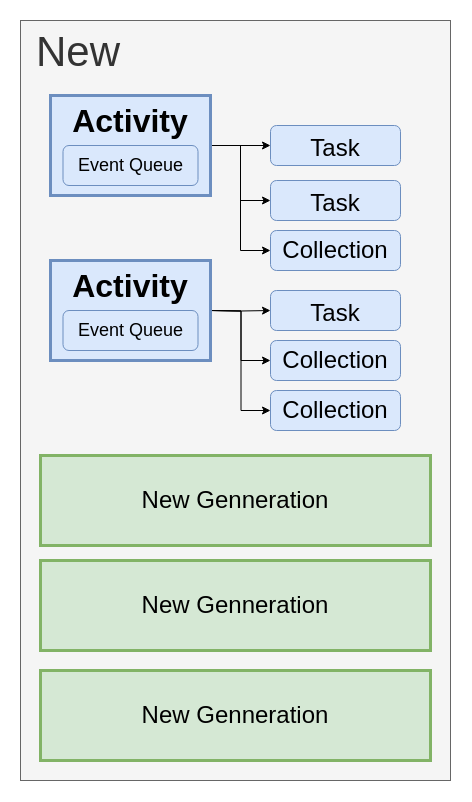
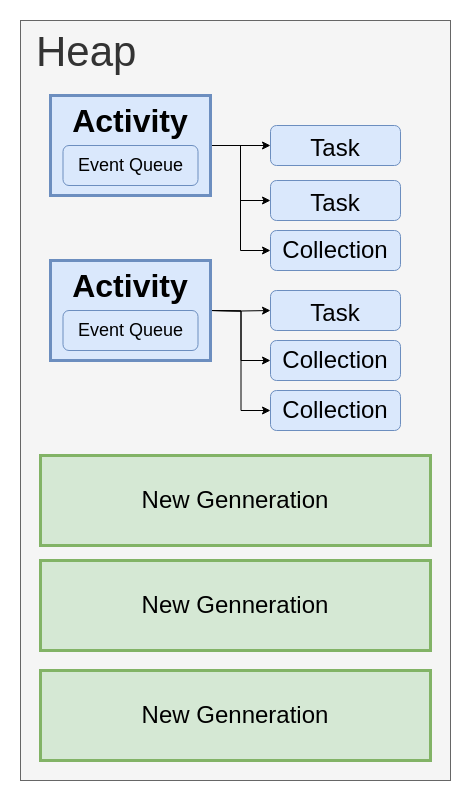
(47, 35) -> (50, 35)
